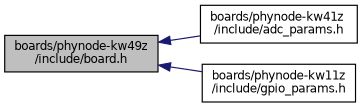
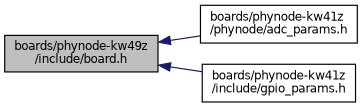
(279, 24) -> (279, 24)
(279, 83) -> (279, 83)
